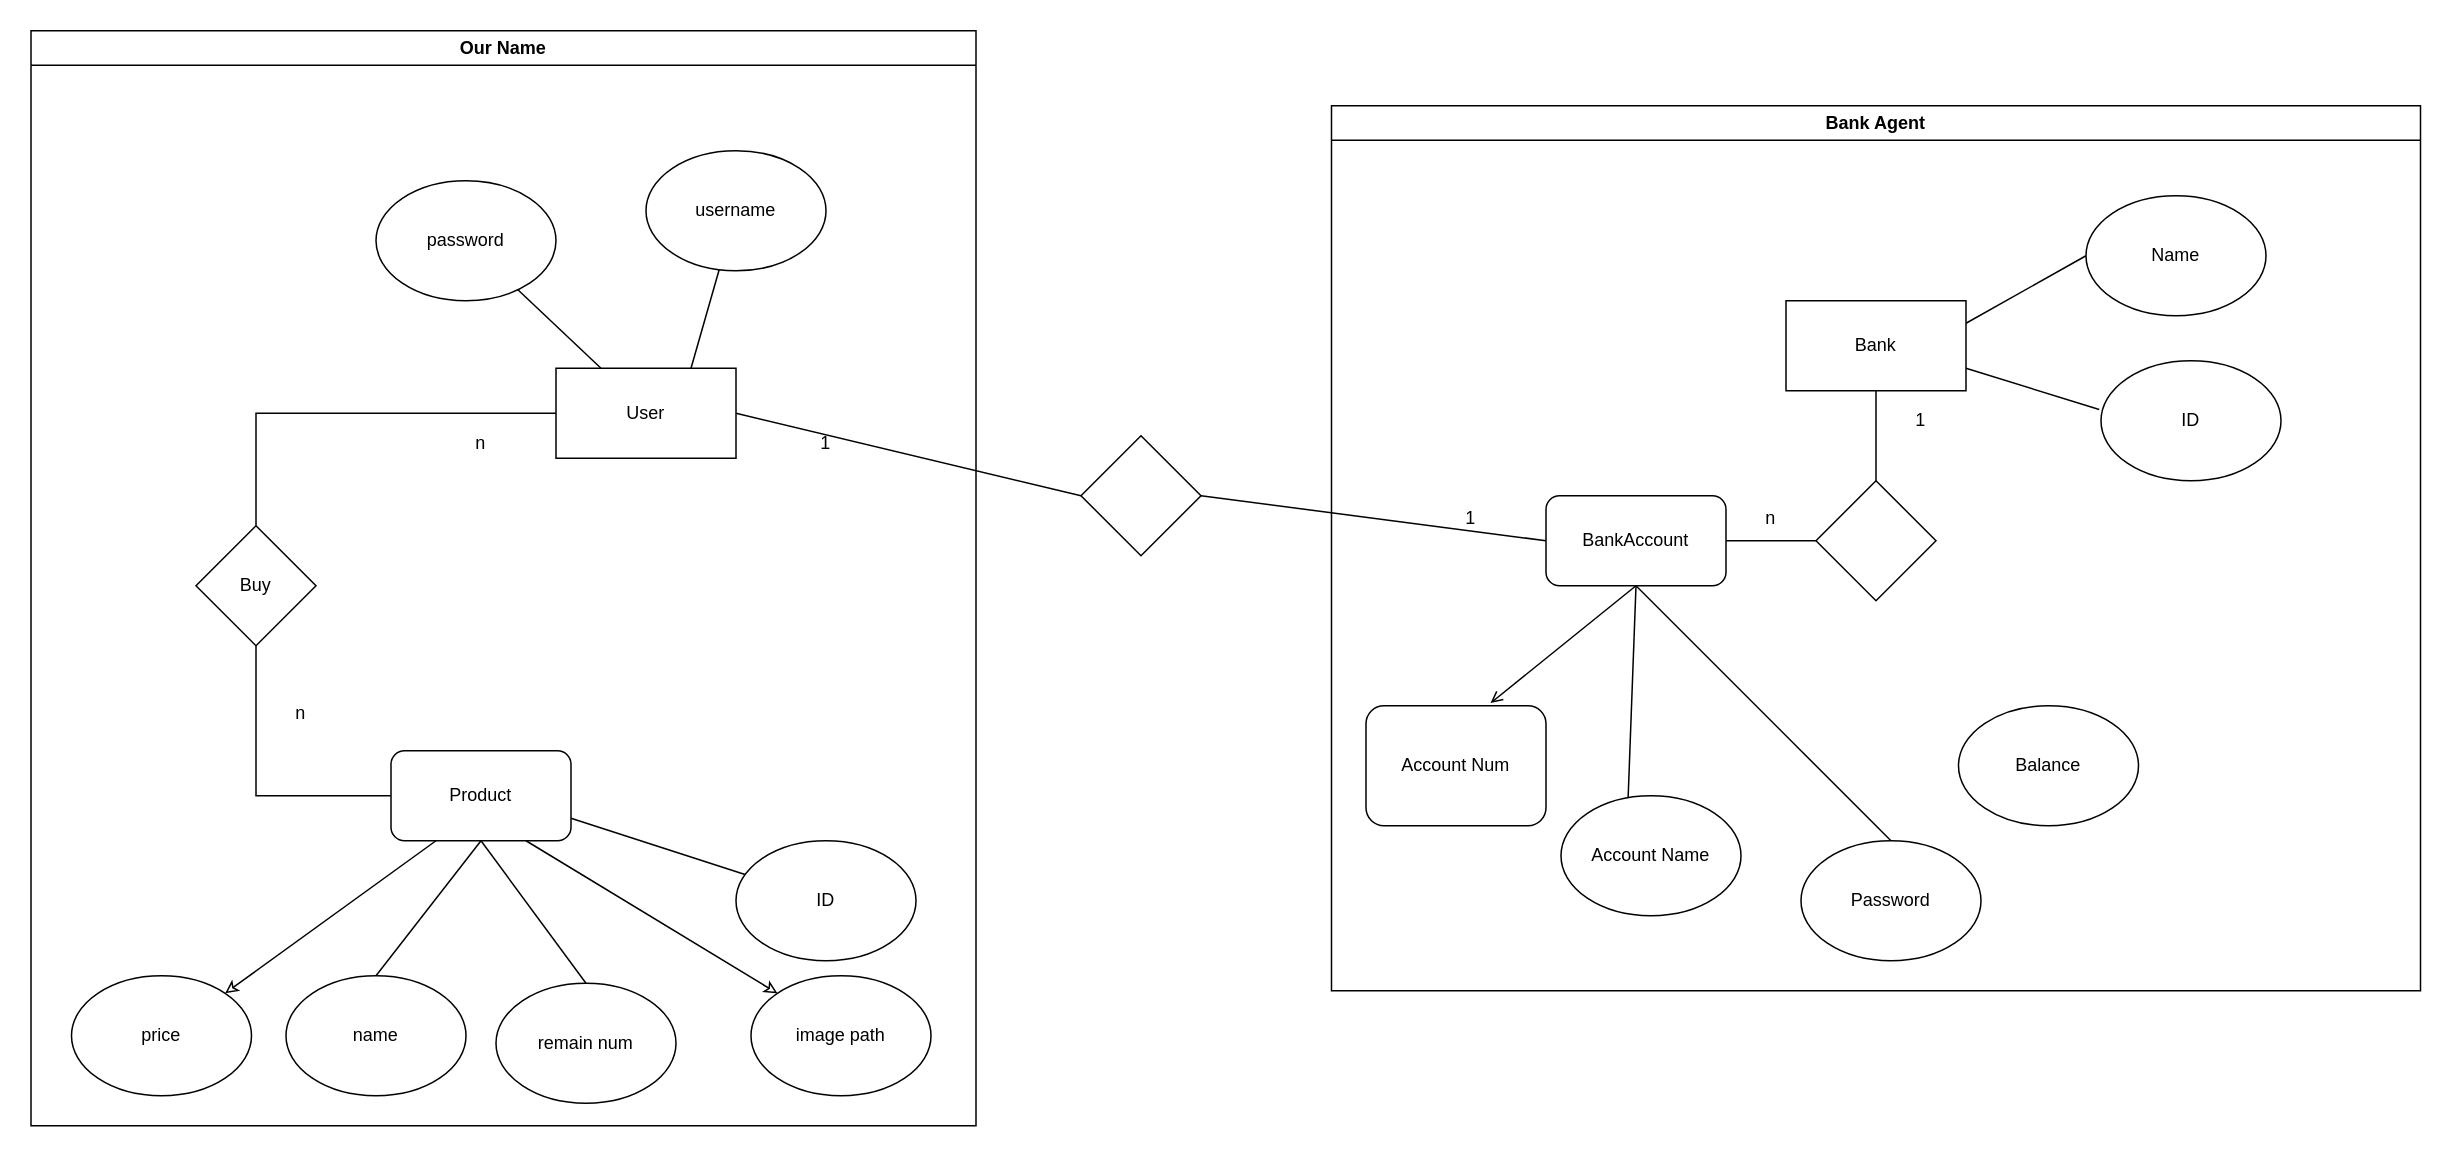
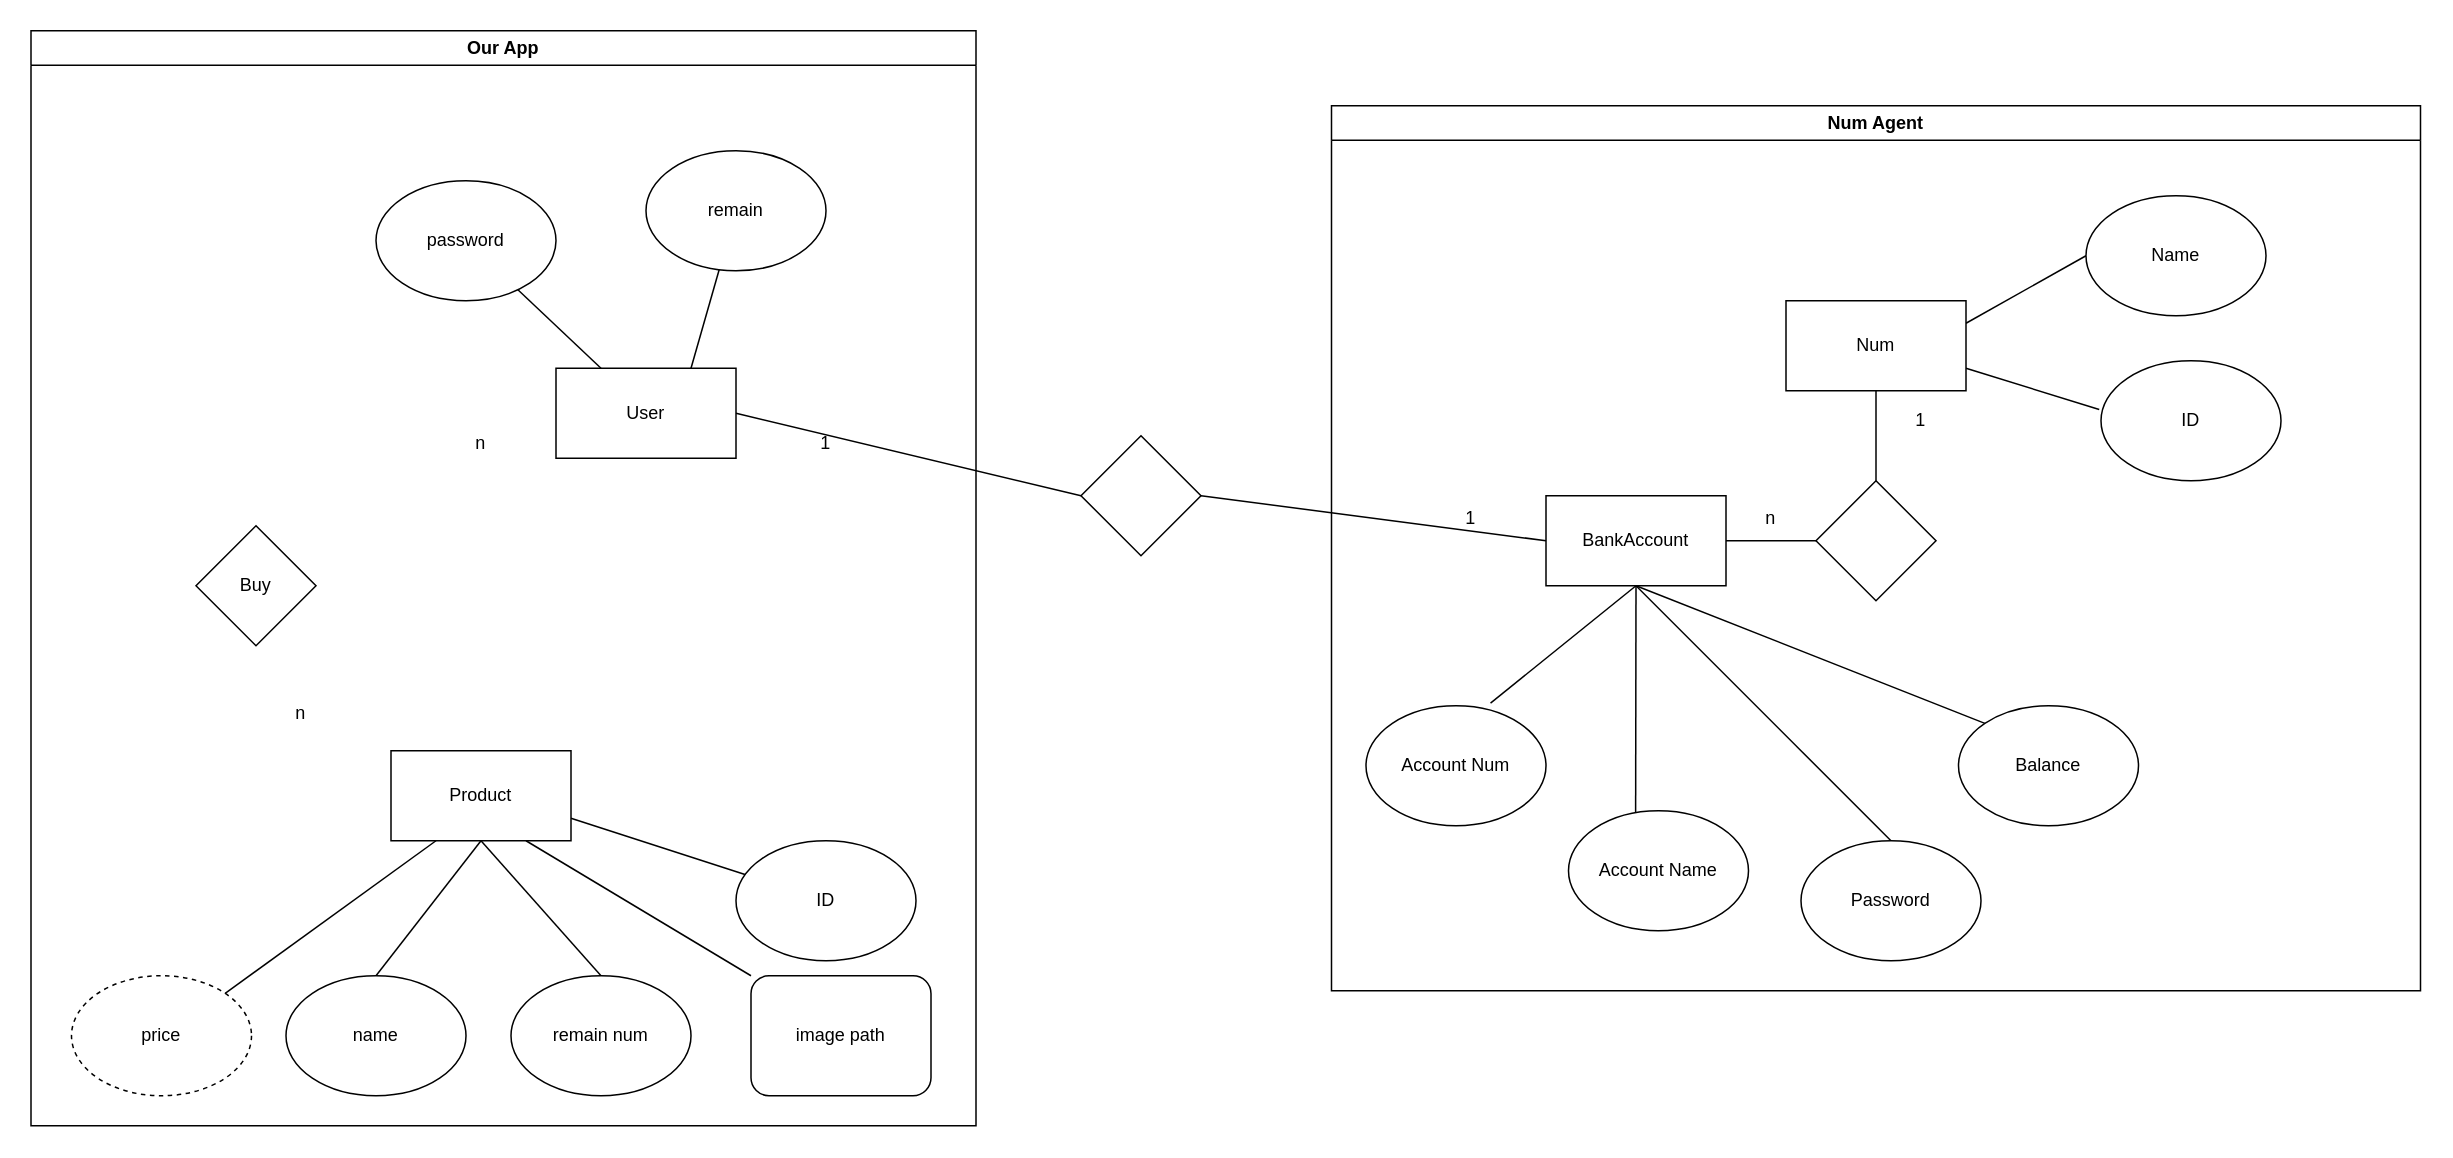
(503, 49) -> (503, 49)
(1876, 124) -> (1876, 124)
(736, 211) -> (736, 211)
(1876, 346) -> (1876, 346)
(350, 413) -> none
(1636, 541) -> (1636, 541)
none -> (1813, 655)
(1496, 698) -> (1494, 700)
(1456, 766) -> (1456, 766)
(256, 788) -> none
(481, 796) -> (481, 796)
(1651, 856) -> (1658, 871)
(682, 936) -> (673, 929)
(234, 987) -> (231, 989)
(161, 1036) -> (161, 1036)
(841, 1036) -> (841, 1036)
(586, 1043) -> (601, 1036)
